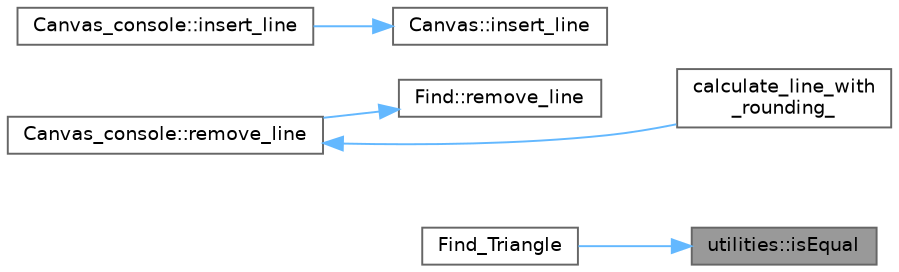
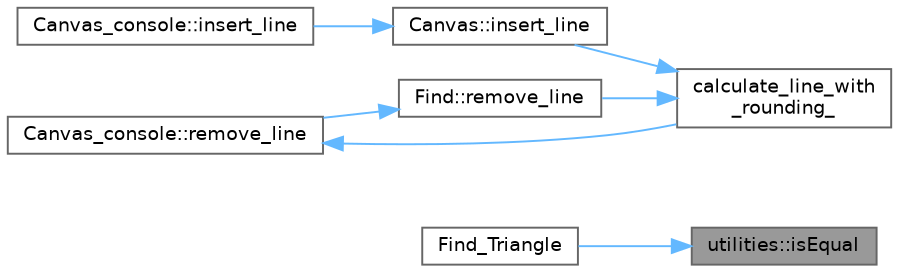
none -> (616, 56)
none -> (630, 98)
